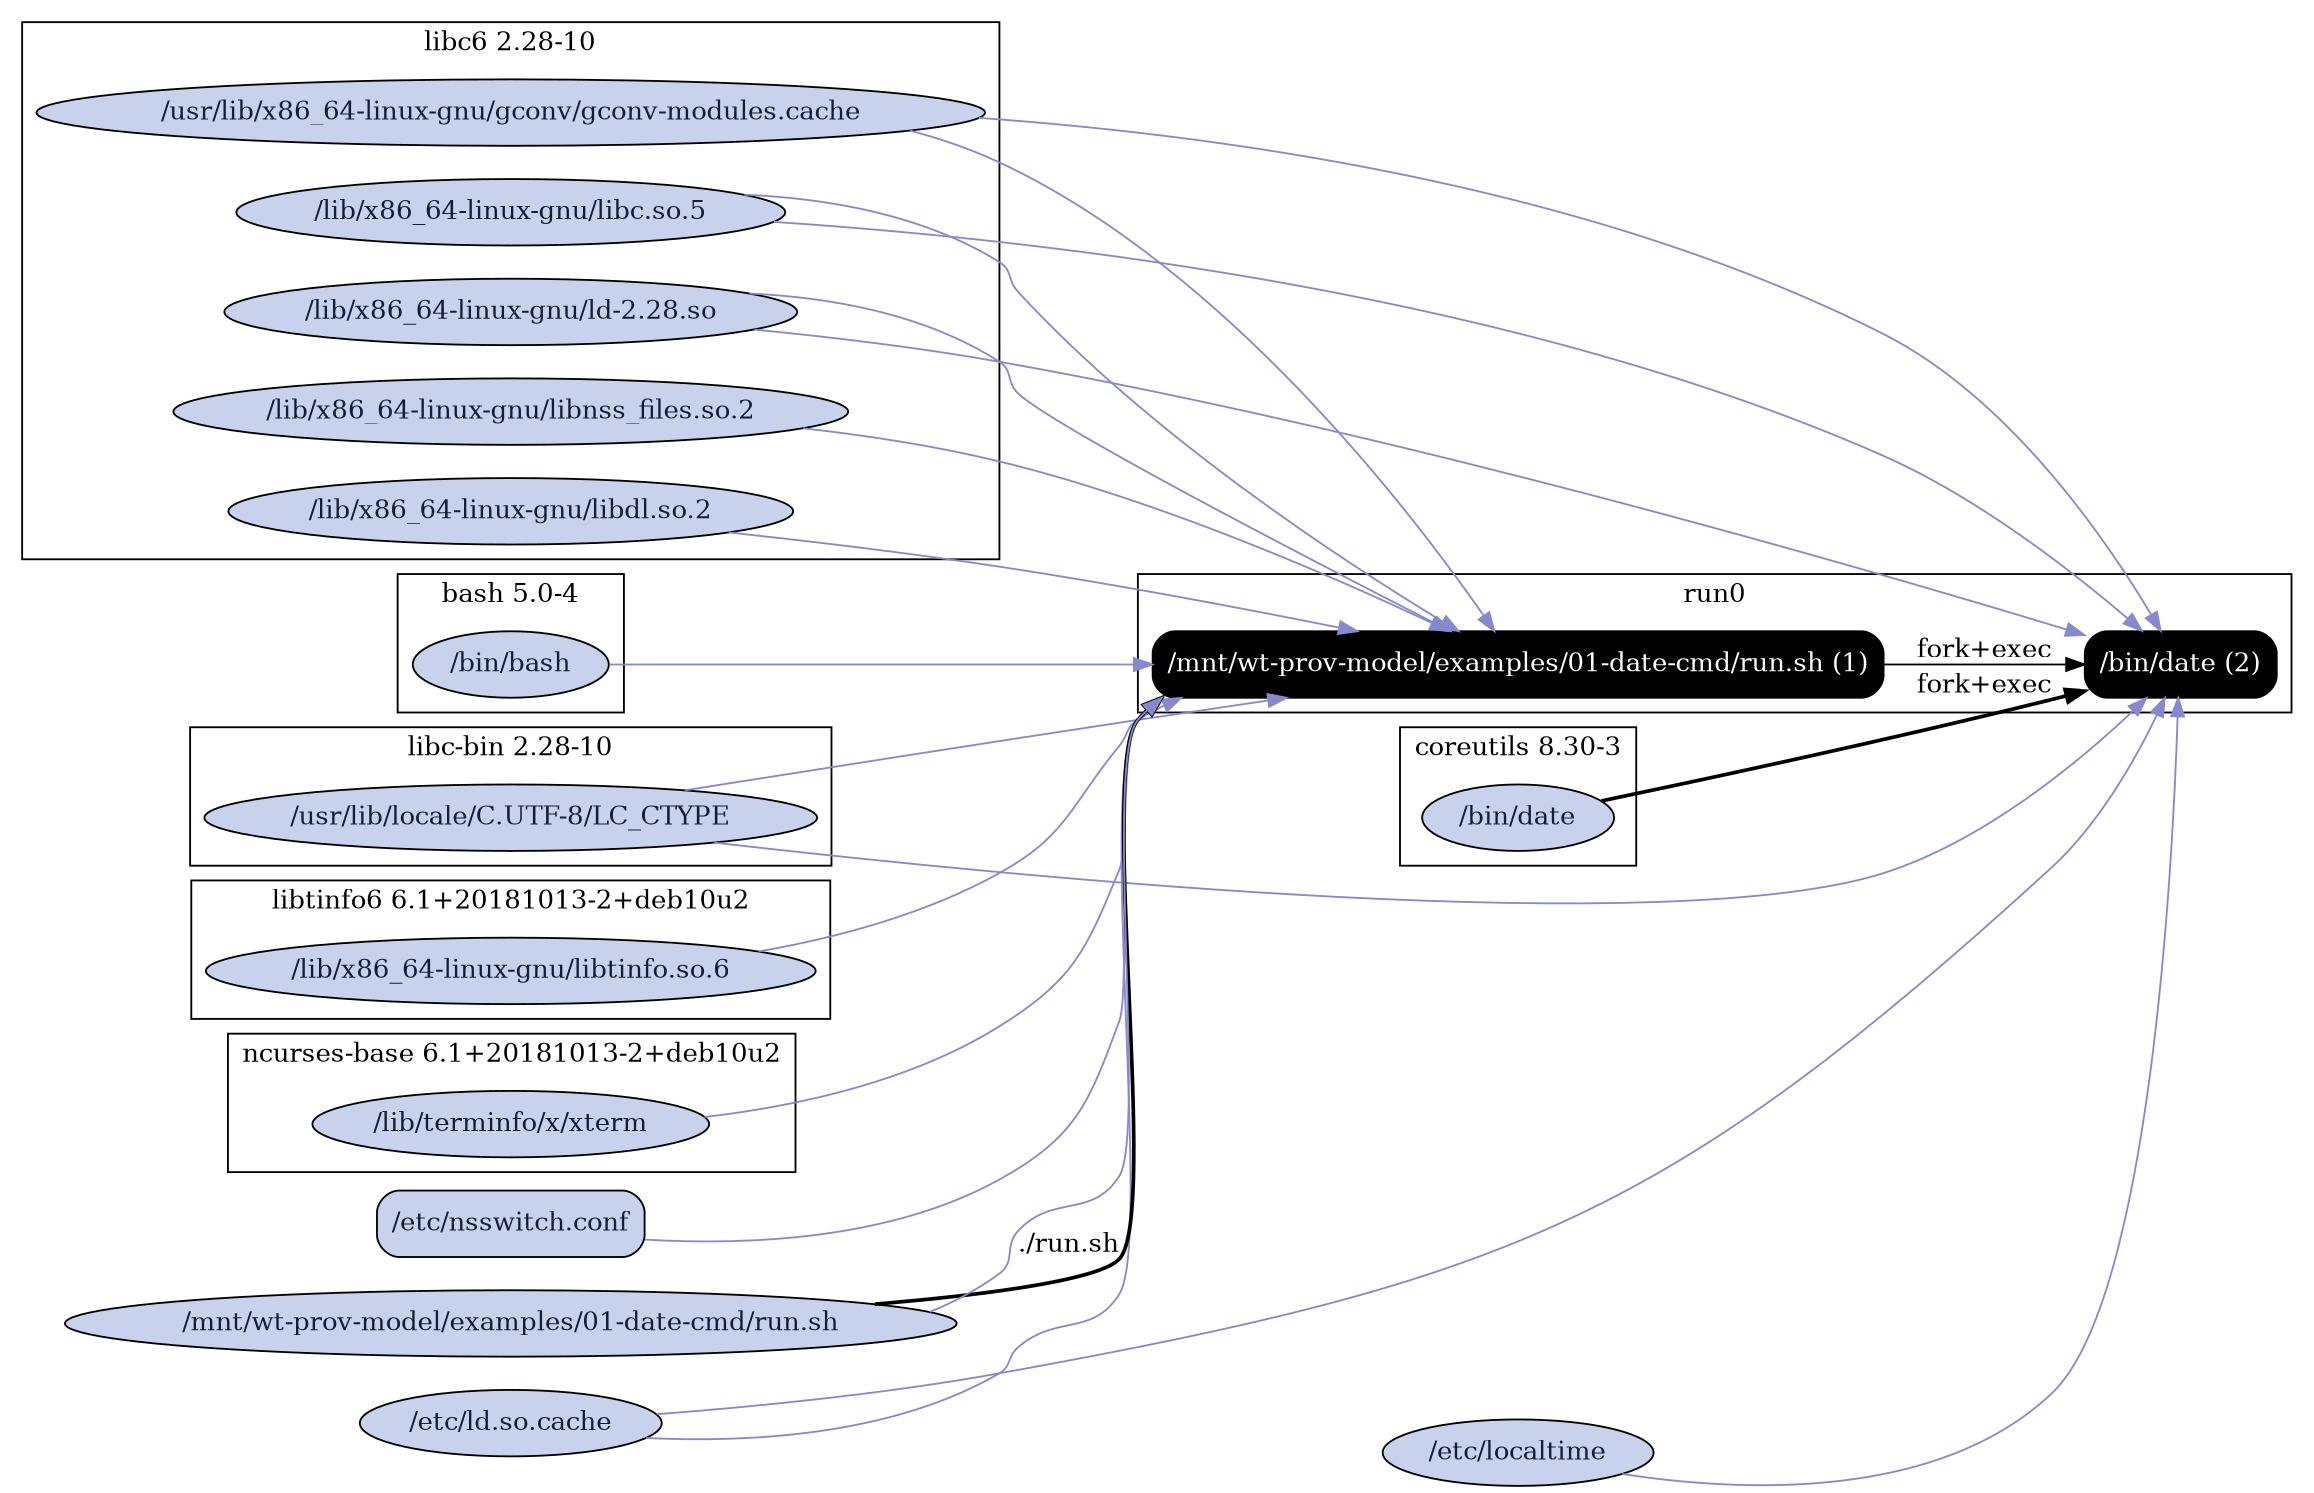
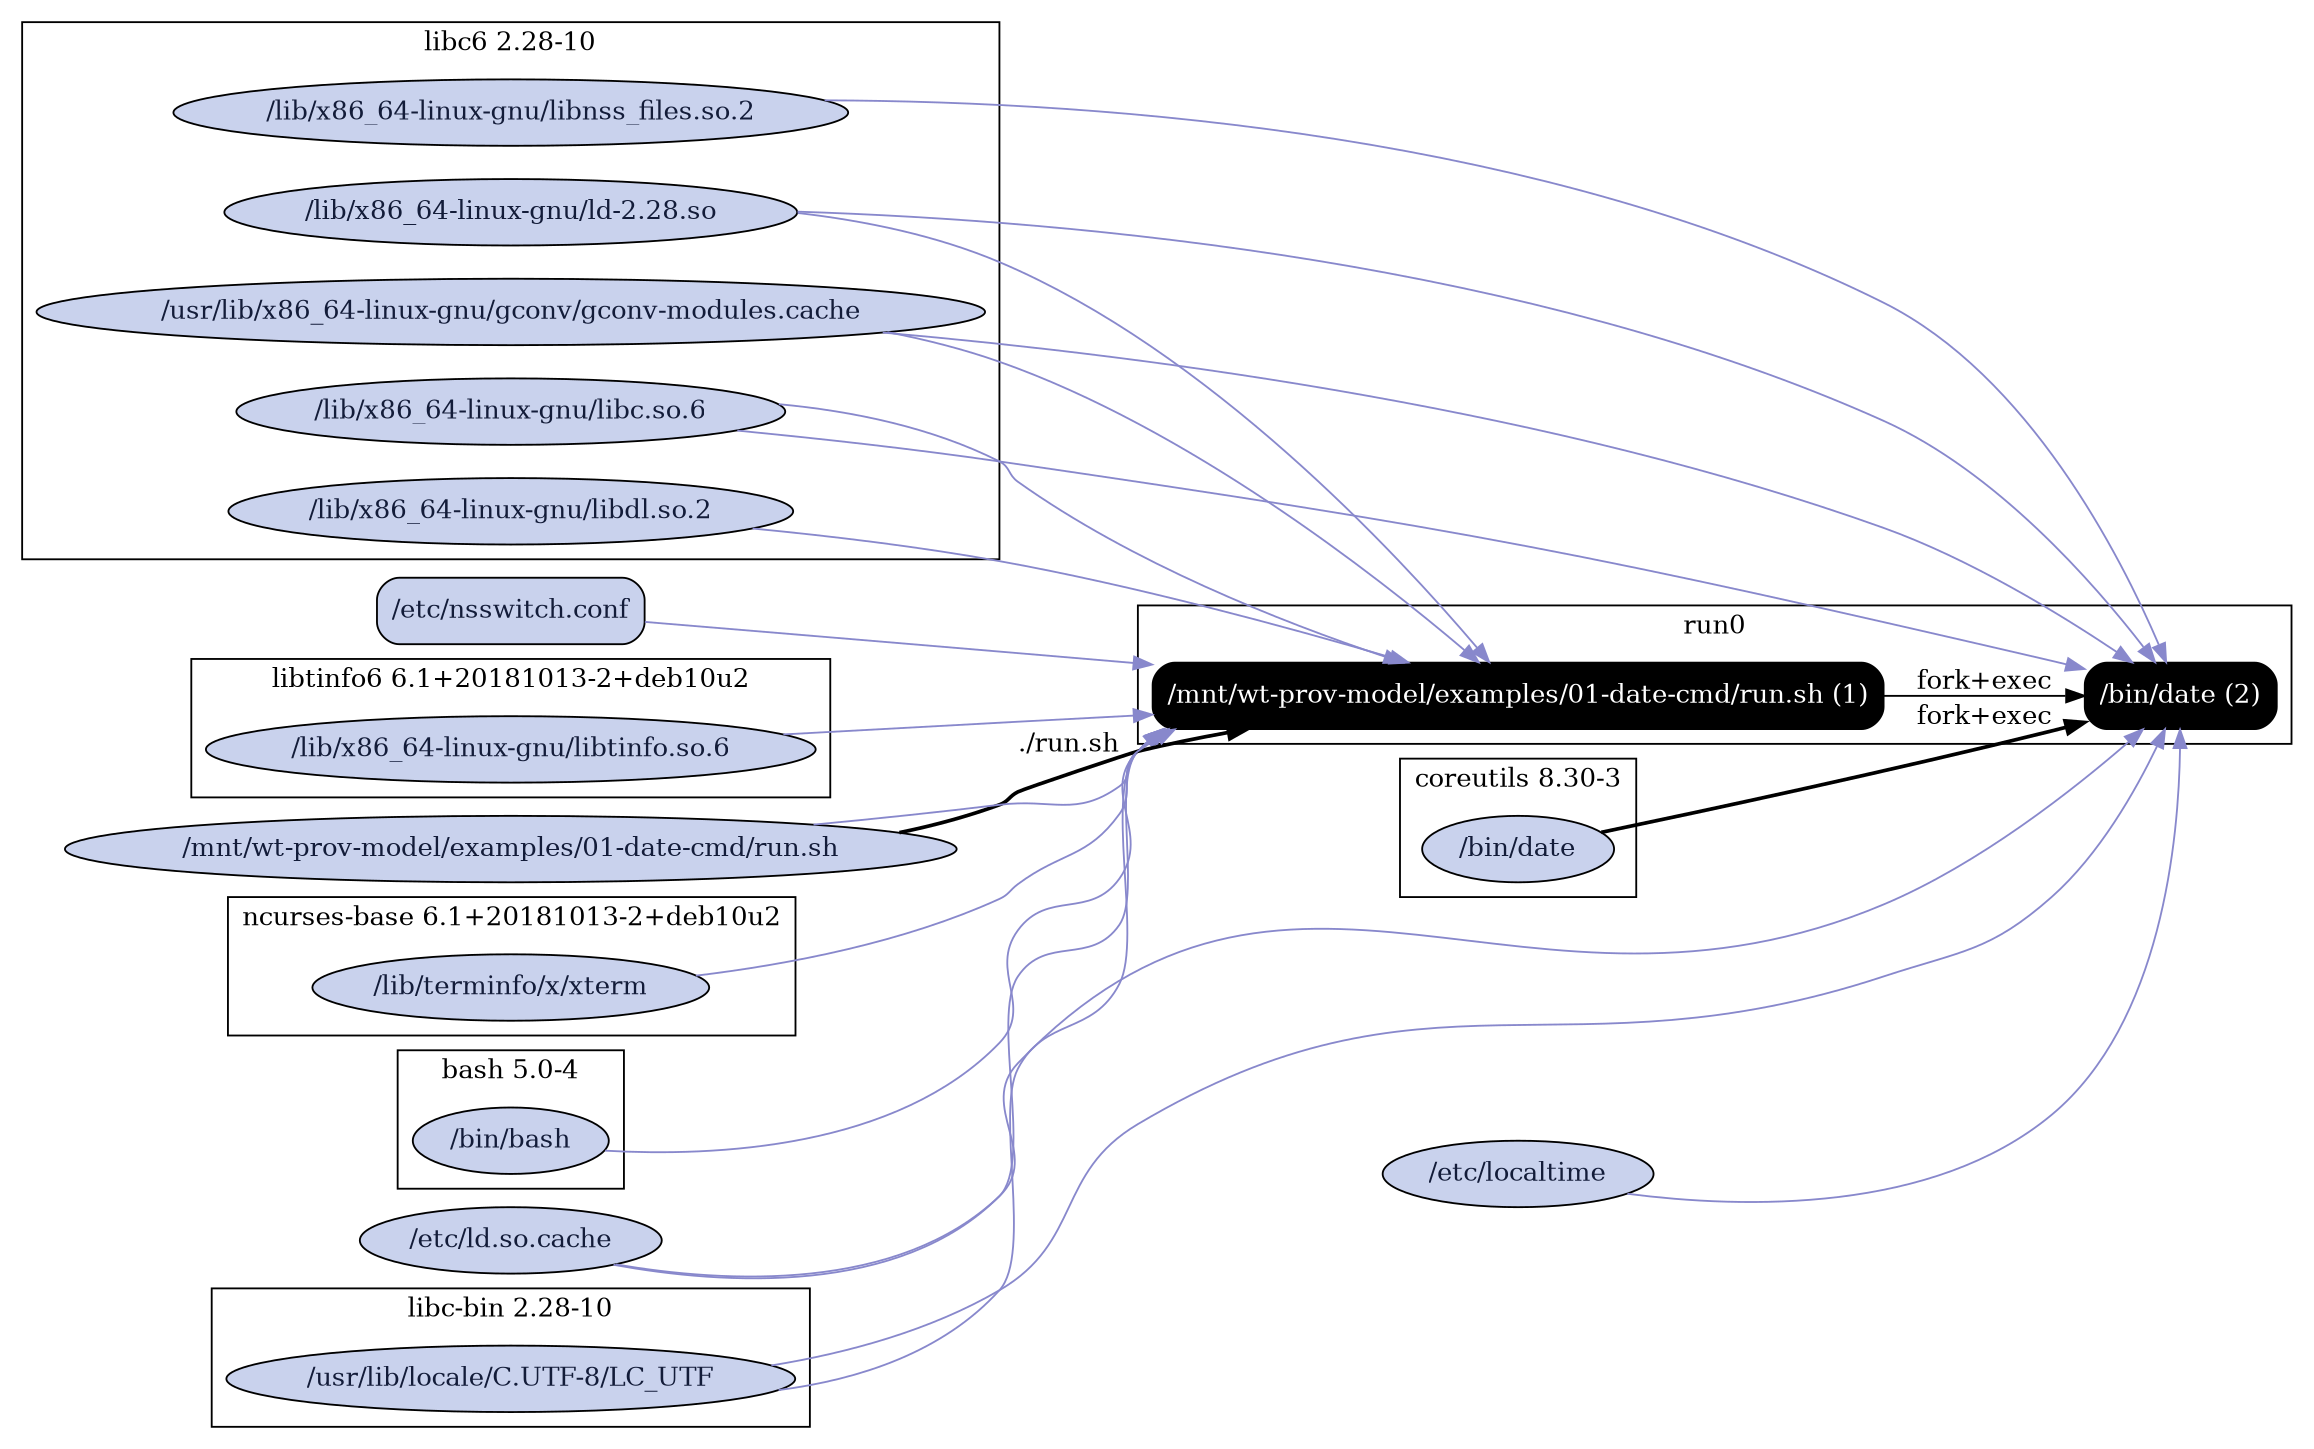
(511, 212) -> (511, 412)
(1126, 498) -> (1584, 192)
(511, 818) -> (511, 1379)
